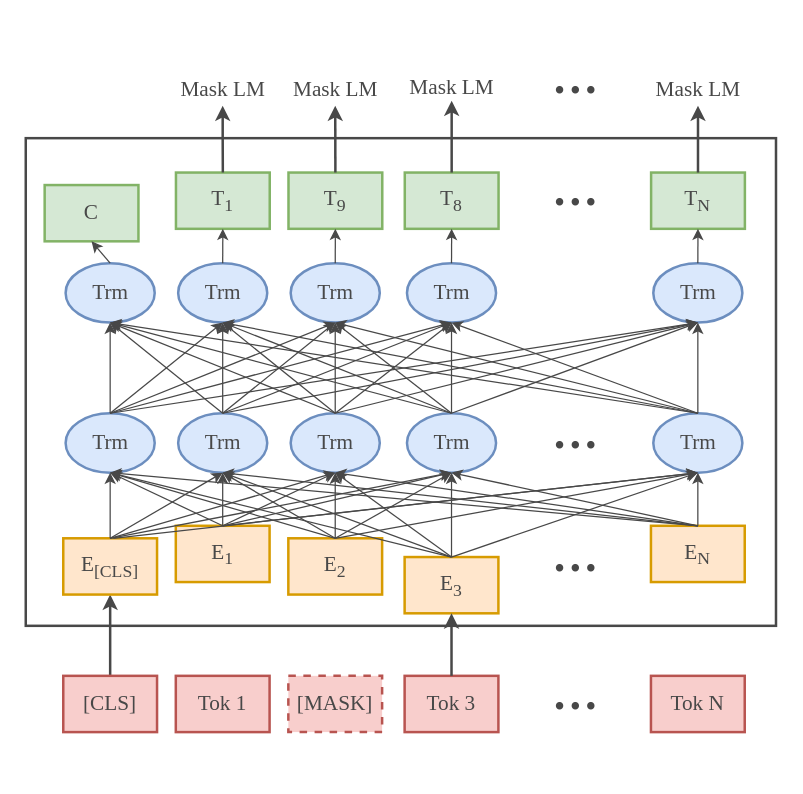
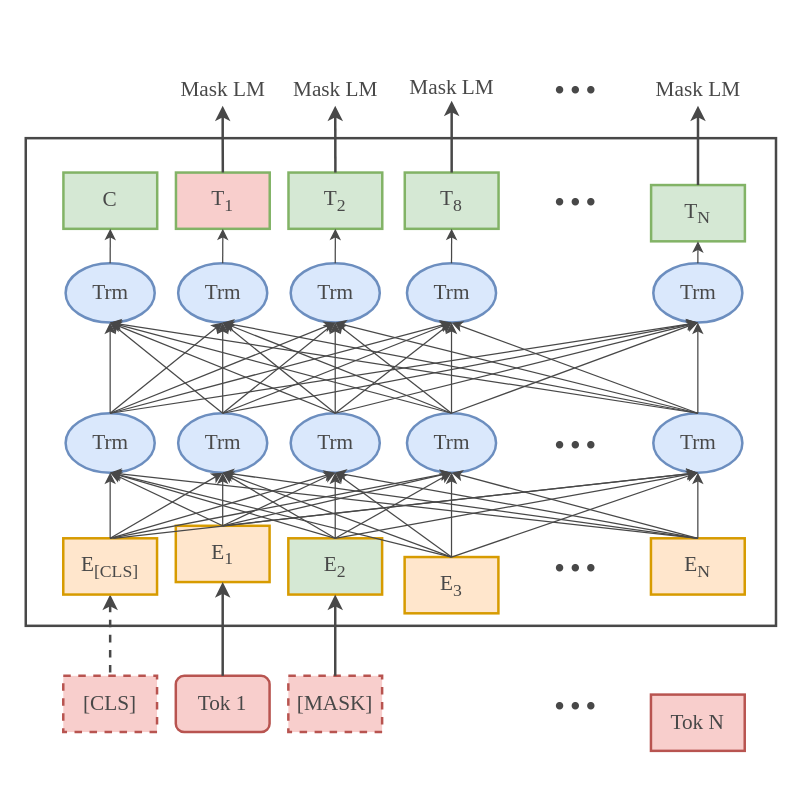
(223, 201) -> (223, 201)
(335, 201) -> (335, 201)
(698, 201) -> (698, 213)
(91, 213) -> (110, 201)
(698, 554) -> (698, 566)
(335, 566) -> (335, 566)
none -> (223, 634)
none -> (335, 641)
(110, 642) -> (110, 642)
(451, 649) -> none
(110, 704) -> (110, 704)
(223, 704) -> (223, 704)
(451, 704) -> none
(698, 704) -> (698, 723)
